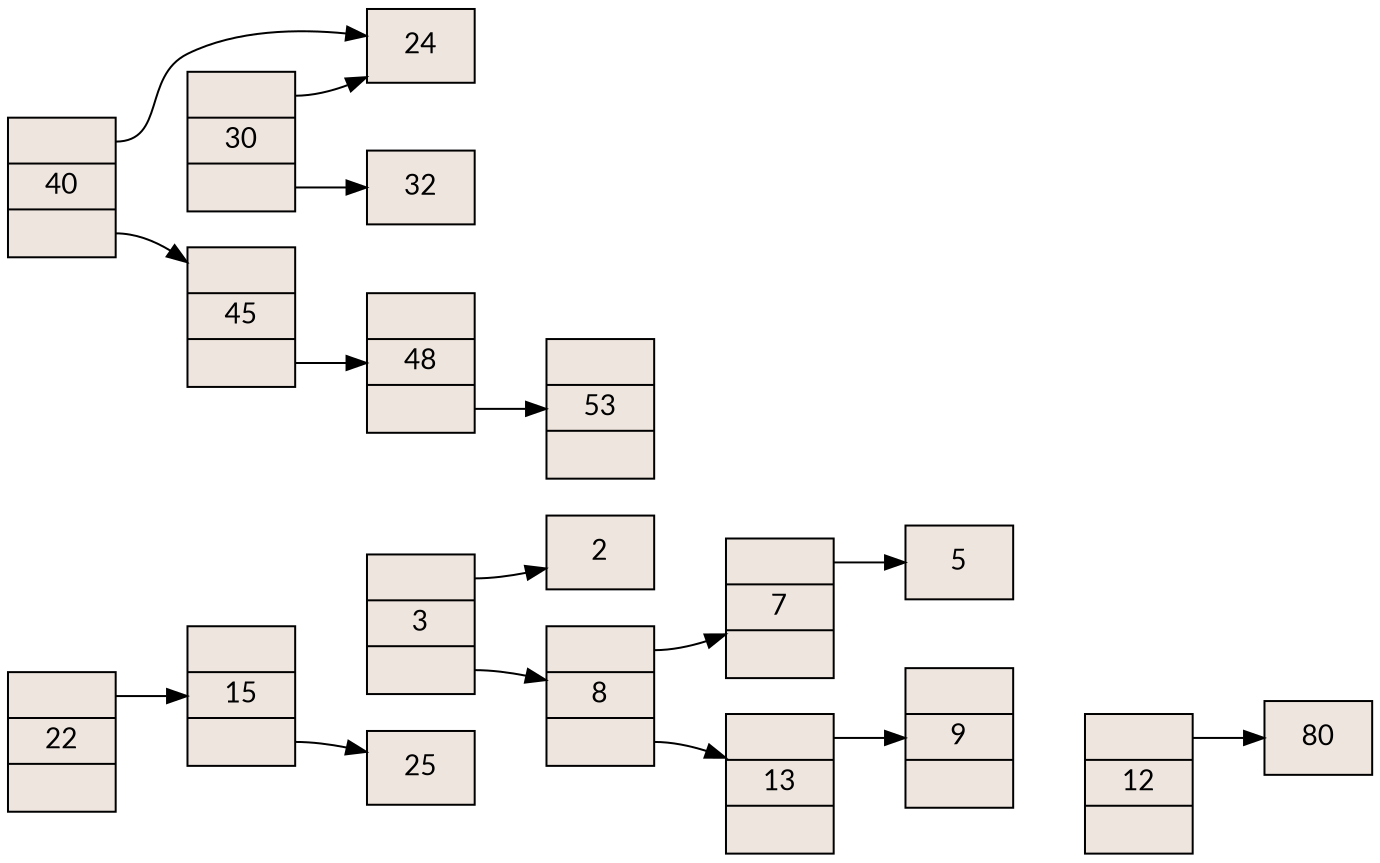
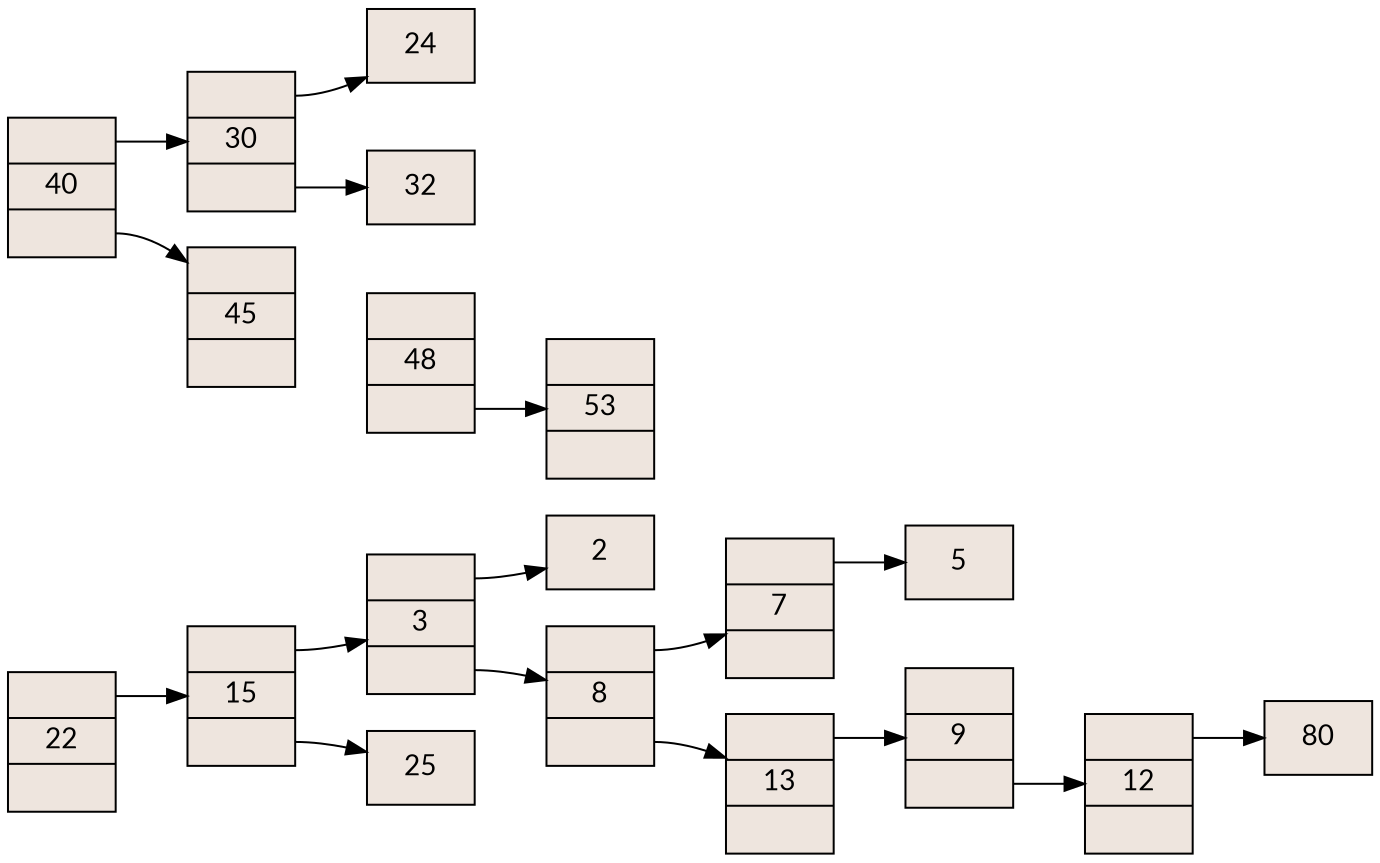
(206, 46) -> (141, 142)
(321, 363) -> none
none -> (321, 649)
none -> (1039, 784)
